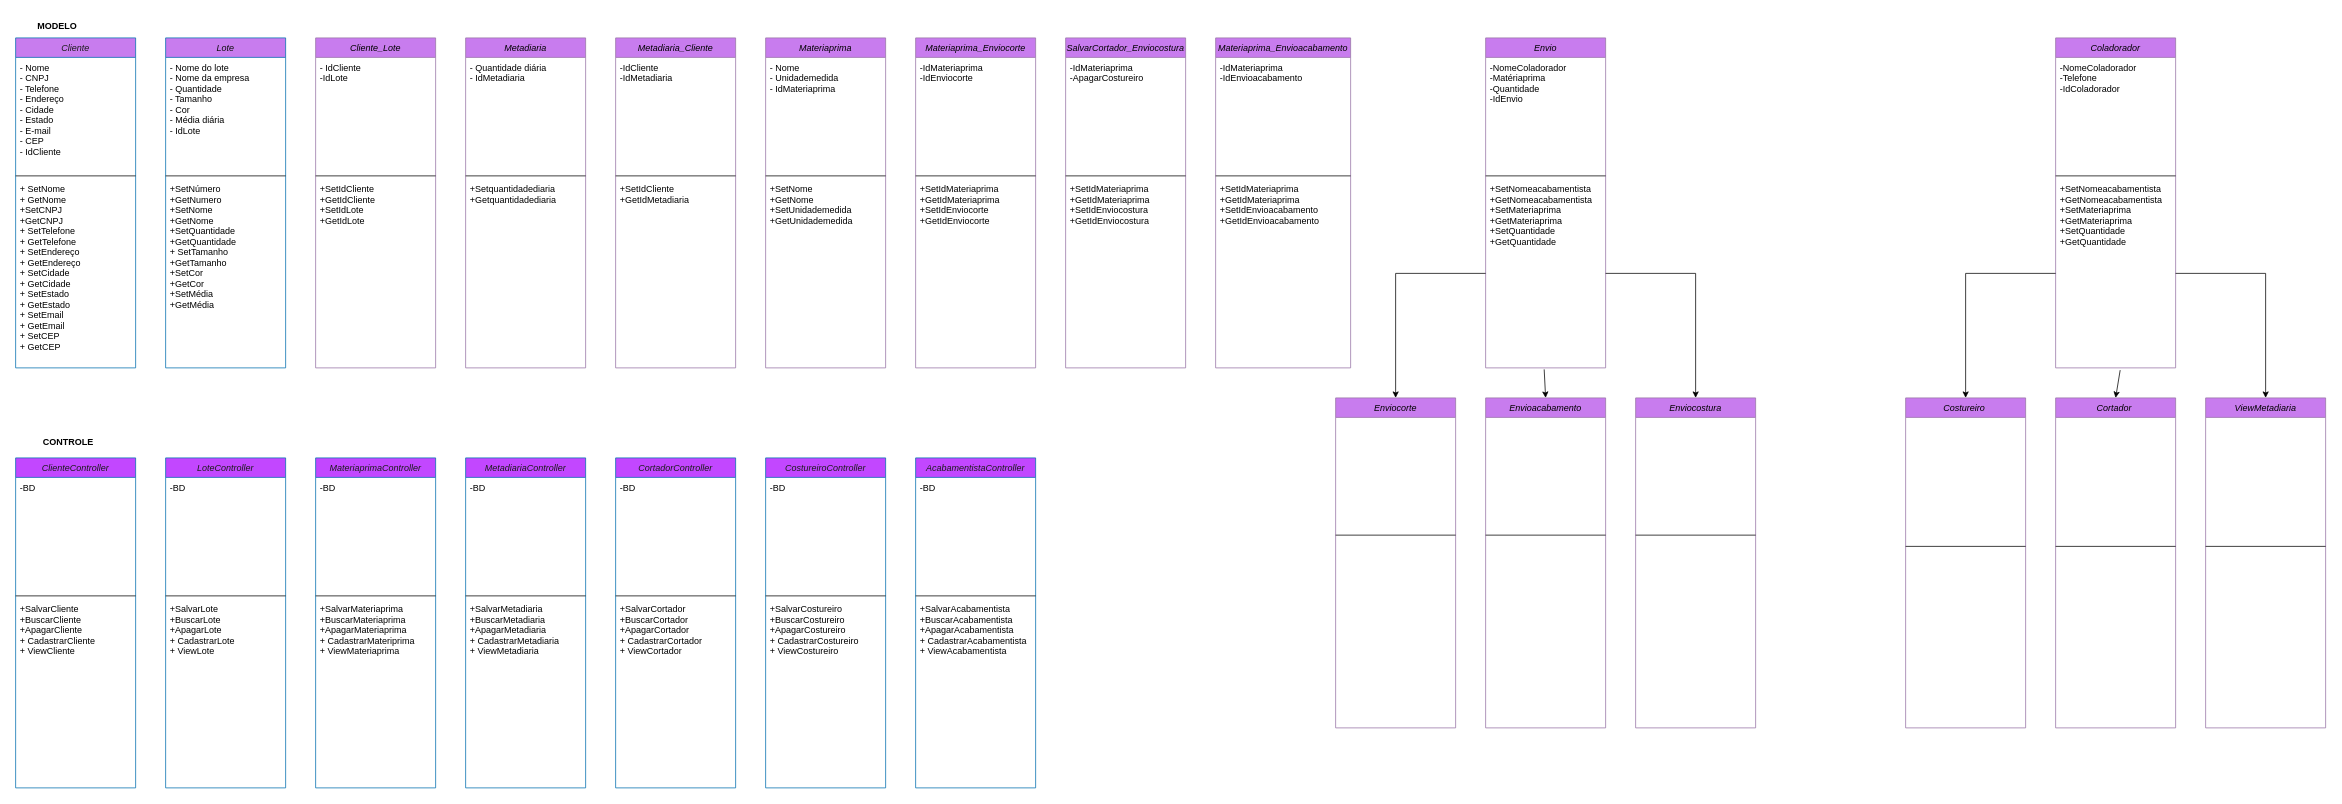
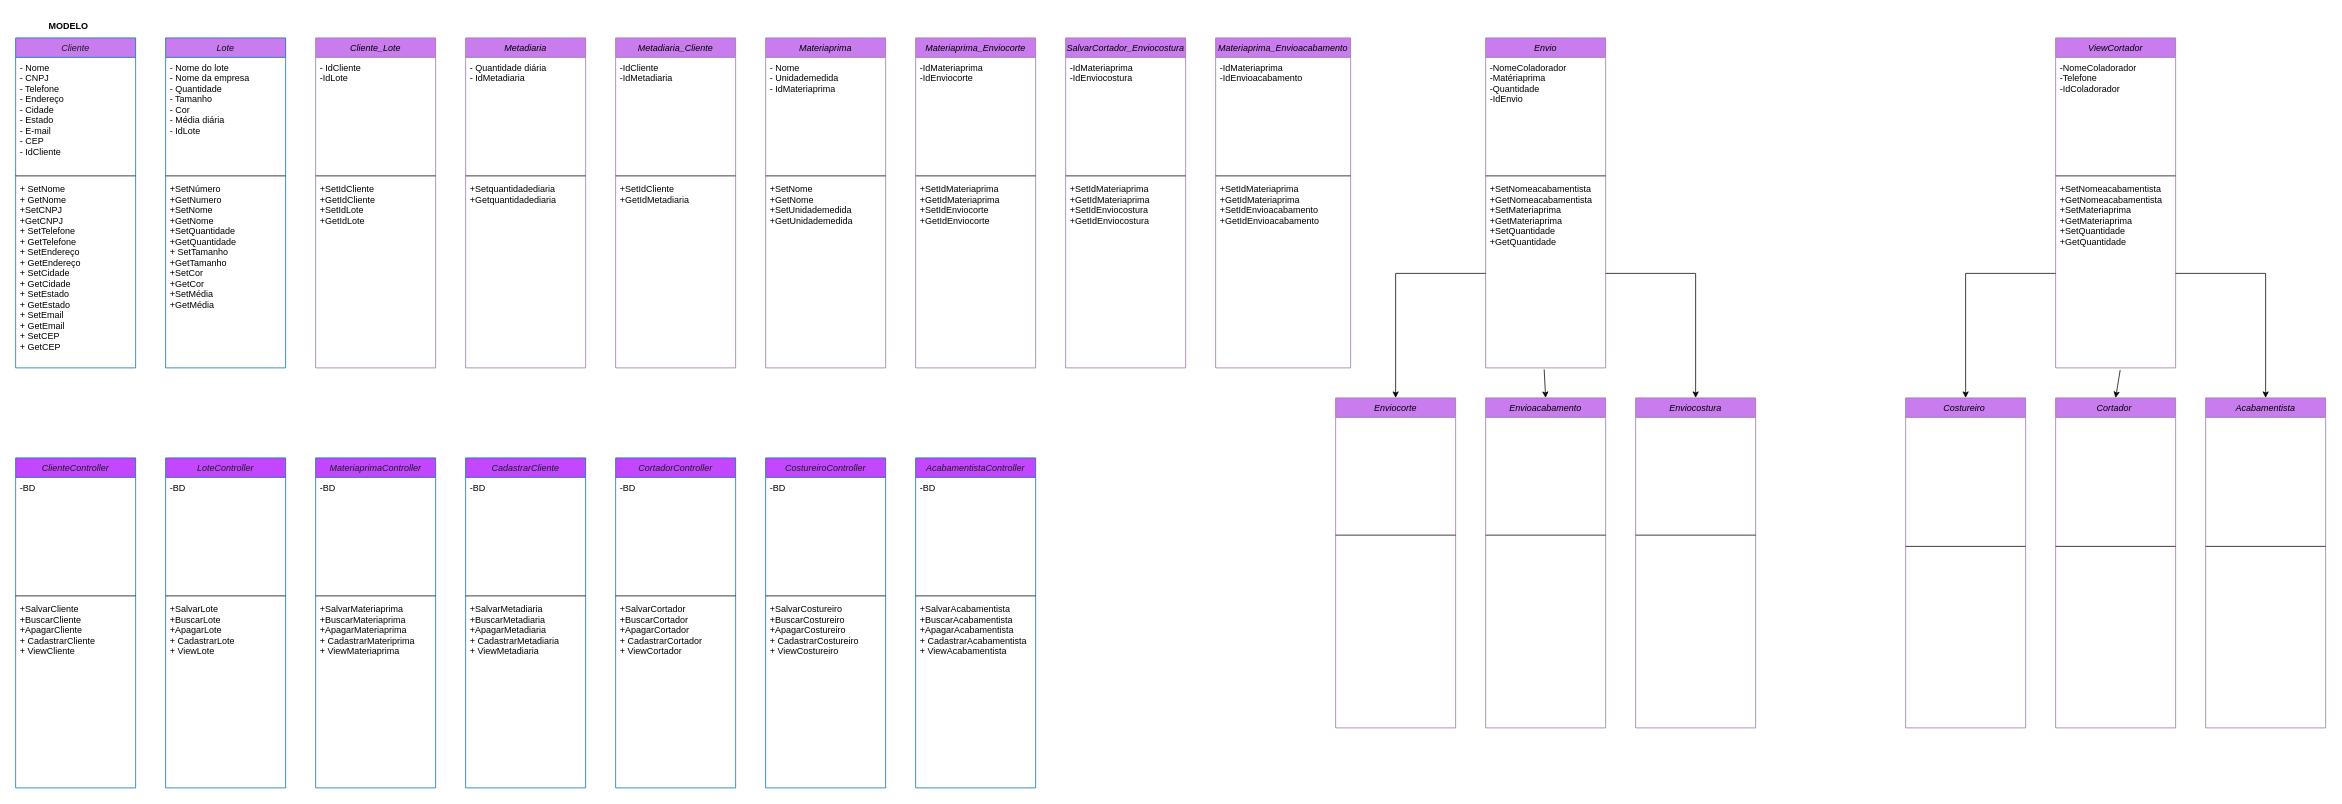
(57, 23) -> (68, 23)
(2115, 48) -> (2115, 48)
(1105, 68) -> (1105, 68)
(2265, 408) -> (2265, 408)
(68, 439) -> none
(525, 468) -> (525, 468)
